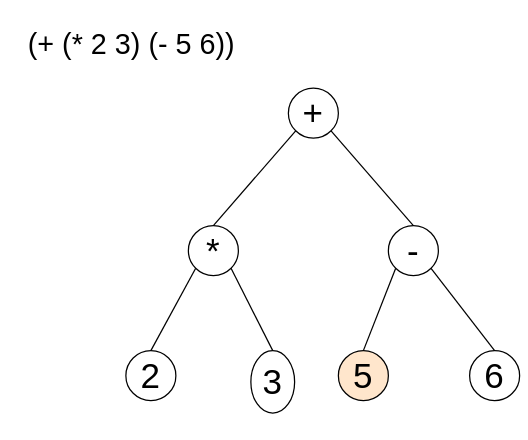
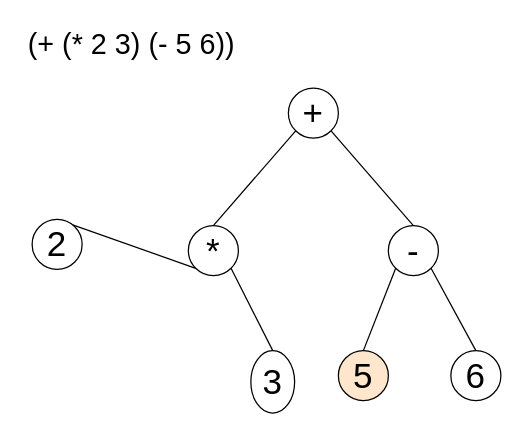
(151, 376) -> (57, 244)
(494, 376) -> (476, 376)
